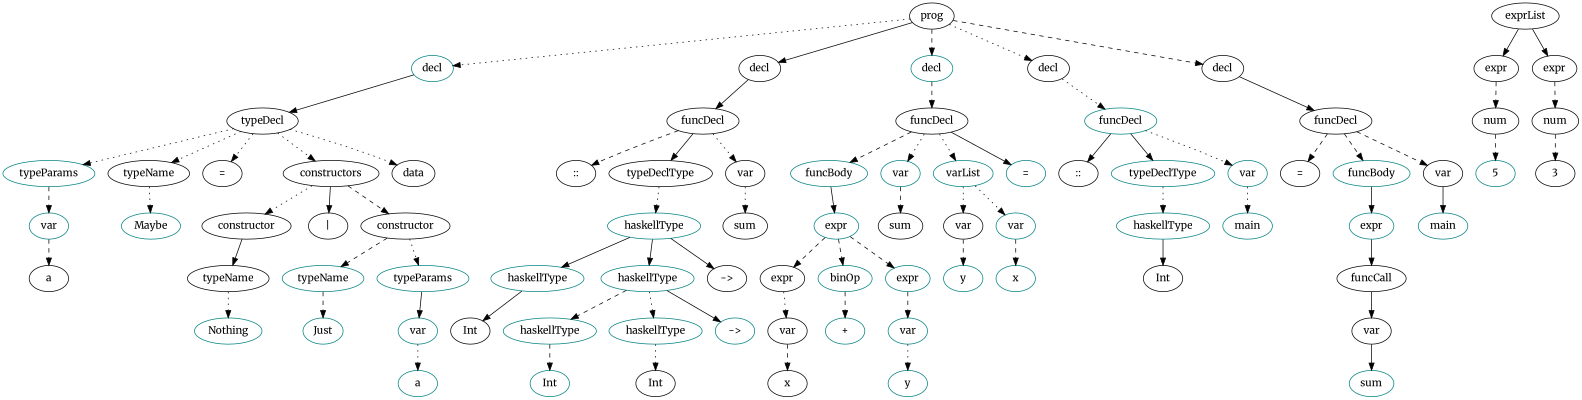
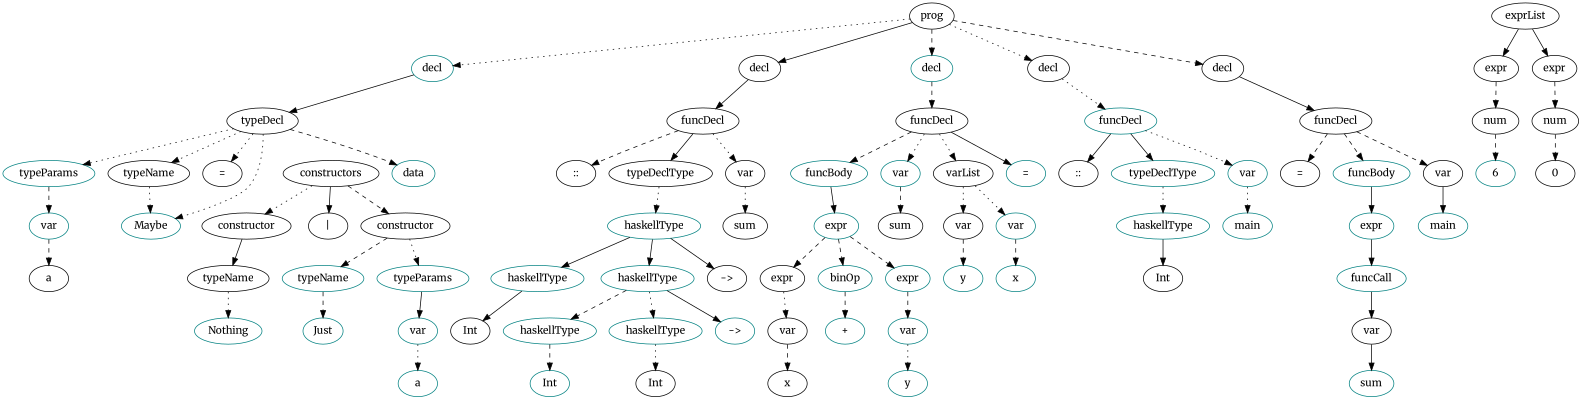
(293, 145) -> (242, 192)
(340, 145) -> (340, 145)
(413, 174) -> (413, 174)
(963, 174) -> (963, 174)
(1496, 174) -> (1496, 174)
(1555, 174) -> (1555, 174)
(1372, 279) -> (1372, 279)
